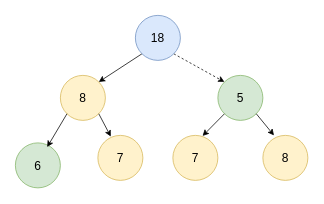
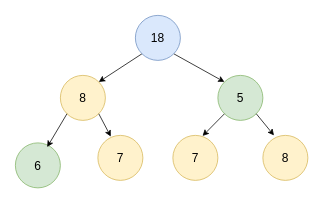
(196, 66) -> (196, 66)
